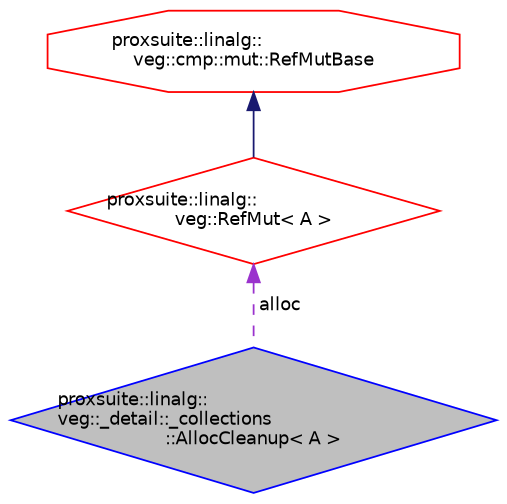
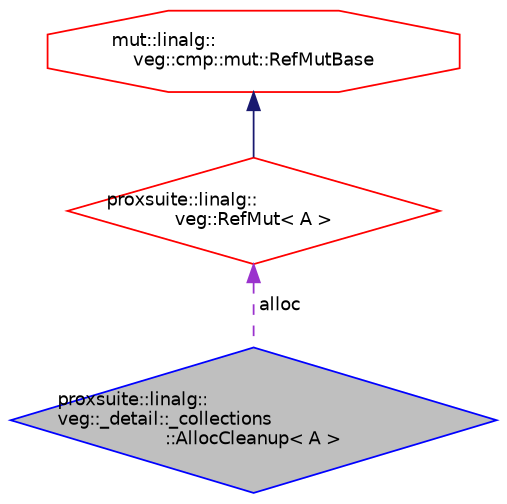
(254, 51) -> (254, 51)
